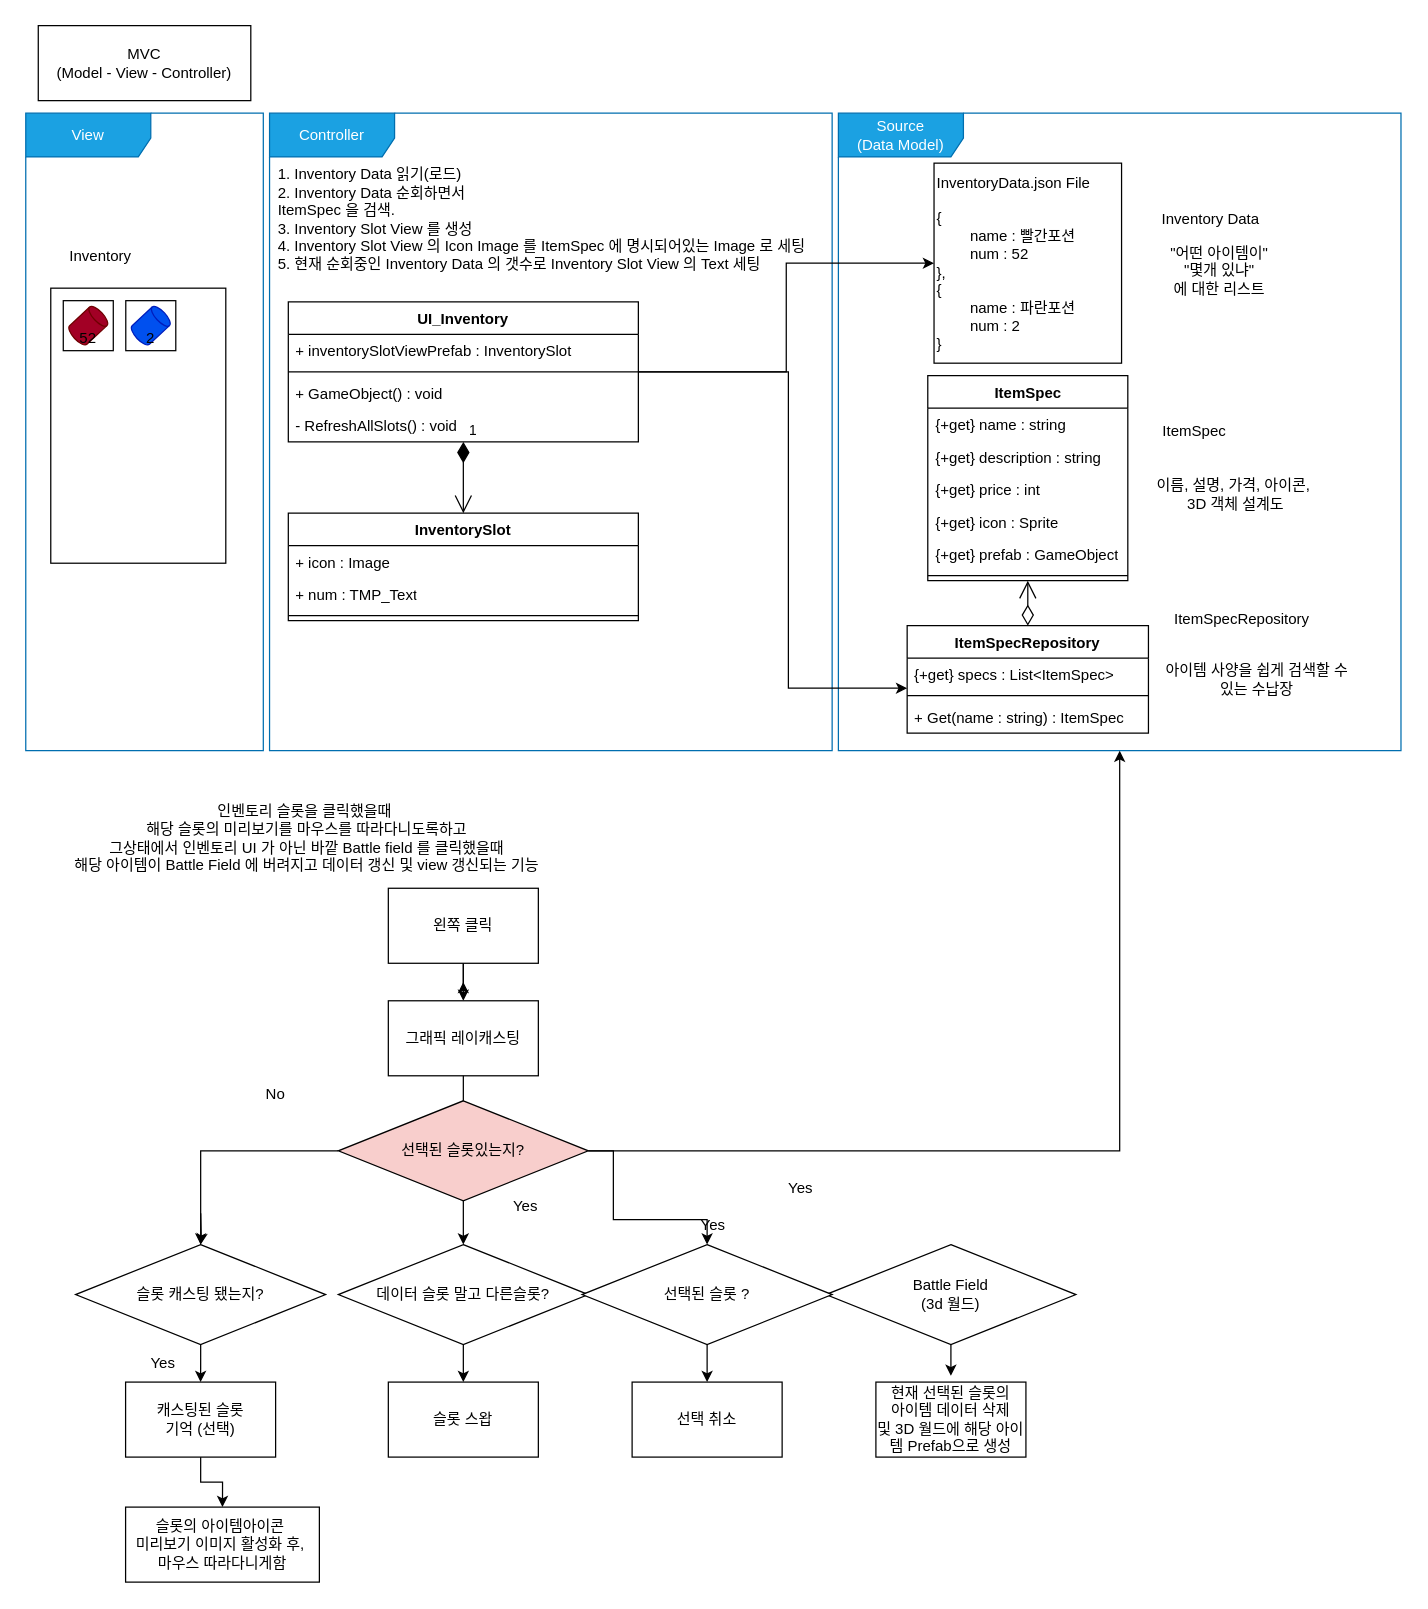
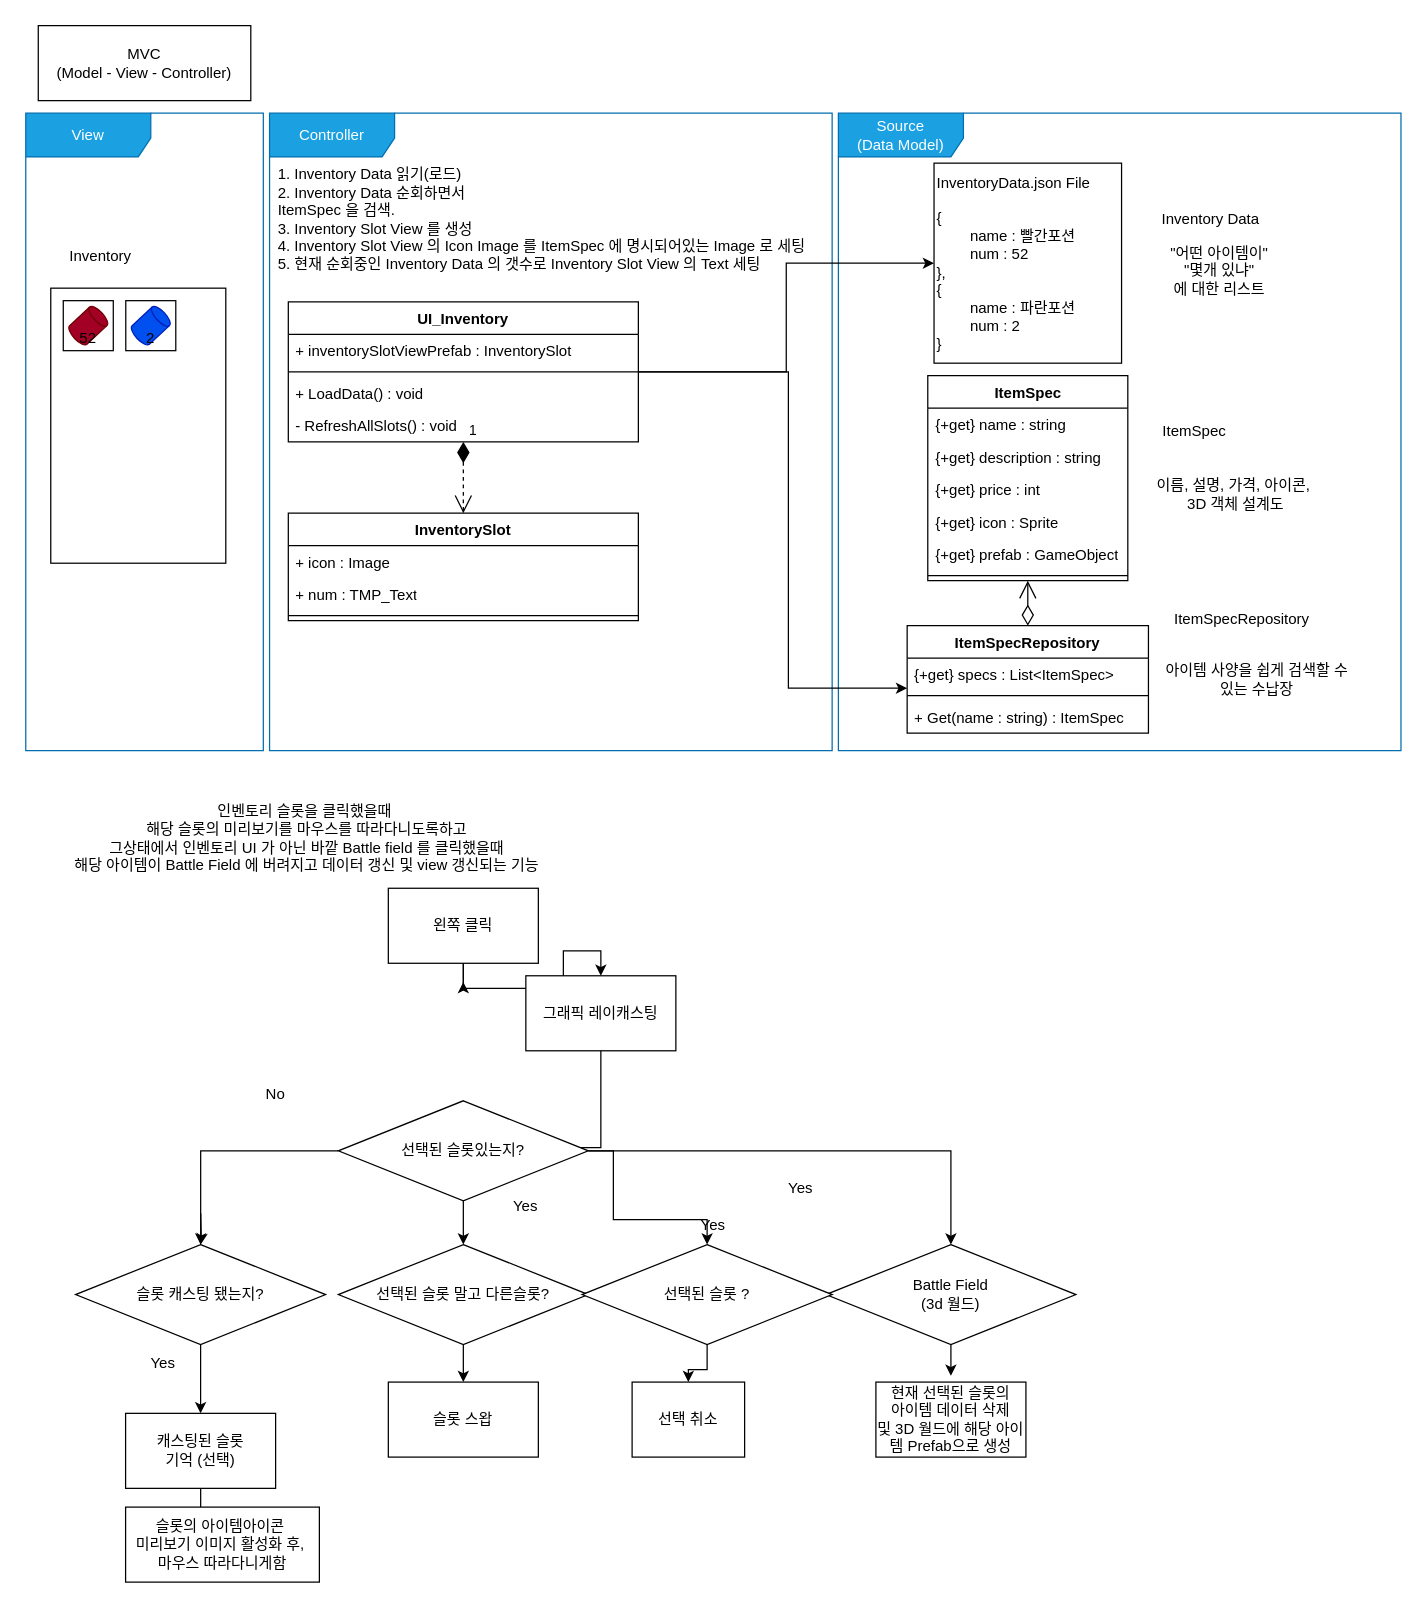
(374, 395) -> (366, 395)
(463, 486) -> (463, 486)
(463, 1038) -> (601, 1013)
(1119, 1041) -> (951, 1192)
(463, 1151) -> (463, 1151)
(463, 1294) -> (463, 1294)
(200, 1419) -> (200, 1451)
(707, 1419) -> (688, 1419)
